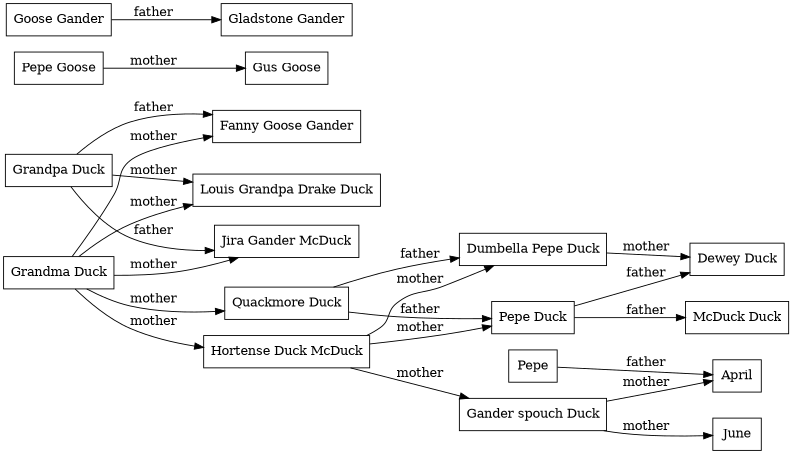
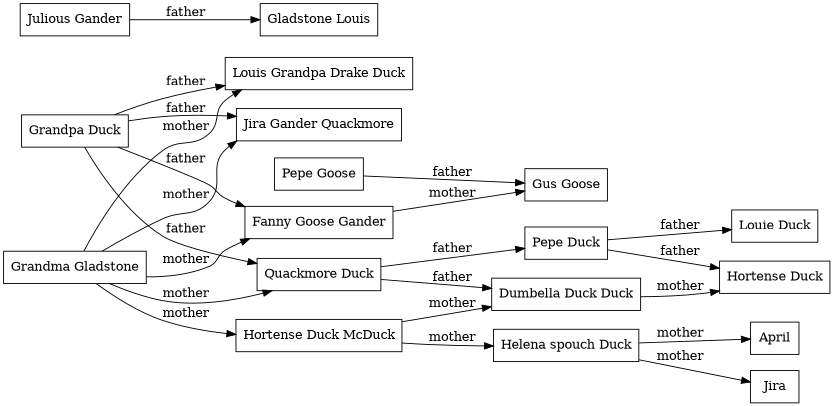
(59, 20) -> (75, 20)
(287, 20) -> (319, 20)
(153, 61) -> (452, 173)
(153, 171) -> (186, 82)
none -> (454, 202)
none -> (155, 230)
(287, 241) -> (319, 125)
(533, 249) -> (566, 294)
(737, 259) -> (775, 277)
(59, 273) -> (75, 267)
(737, 318) -> (775, 226)
(426, 337) -> none
(533, 366) -> none
(533, 415) -> (566, 345)
(737, 434) -> (775, 387)
